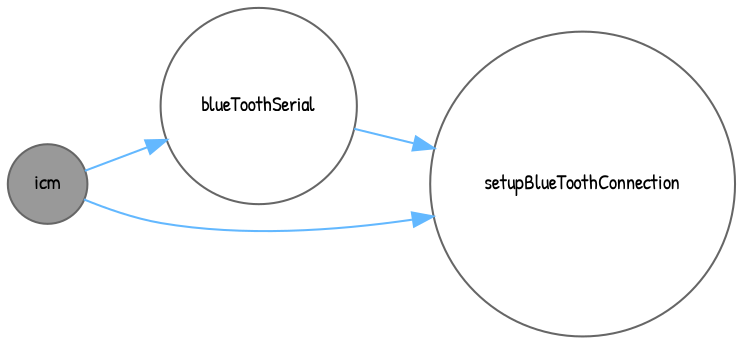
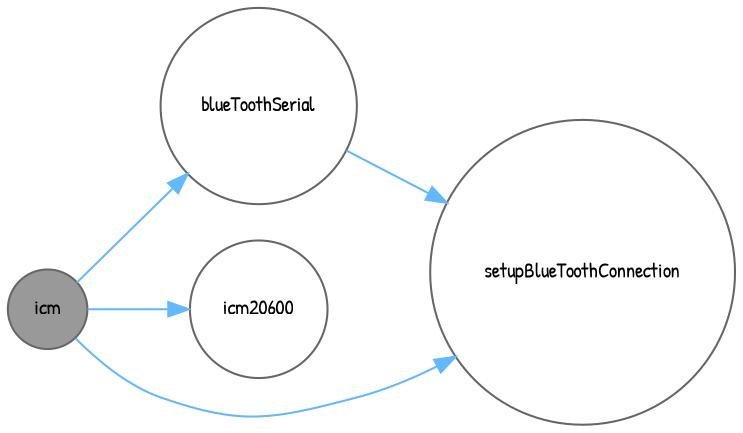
none -> (259, 309)
